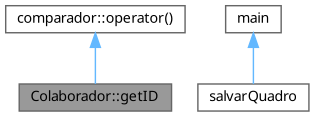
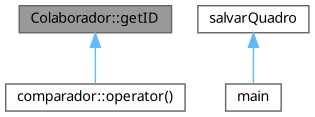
(95, 66) -> (95, 66)
(253, 66) -> (253, 66)
